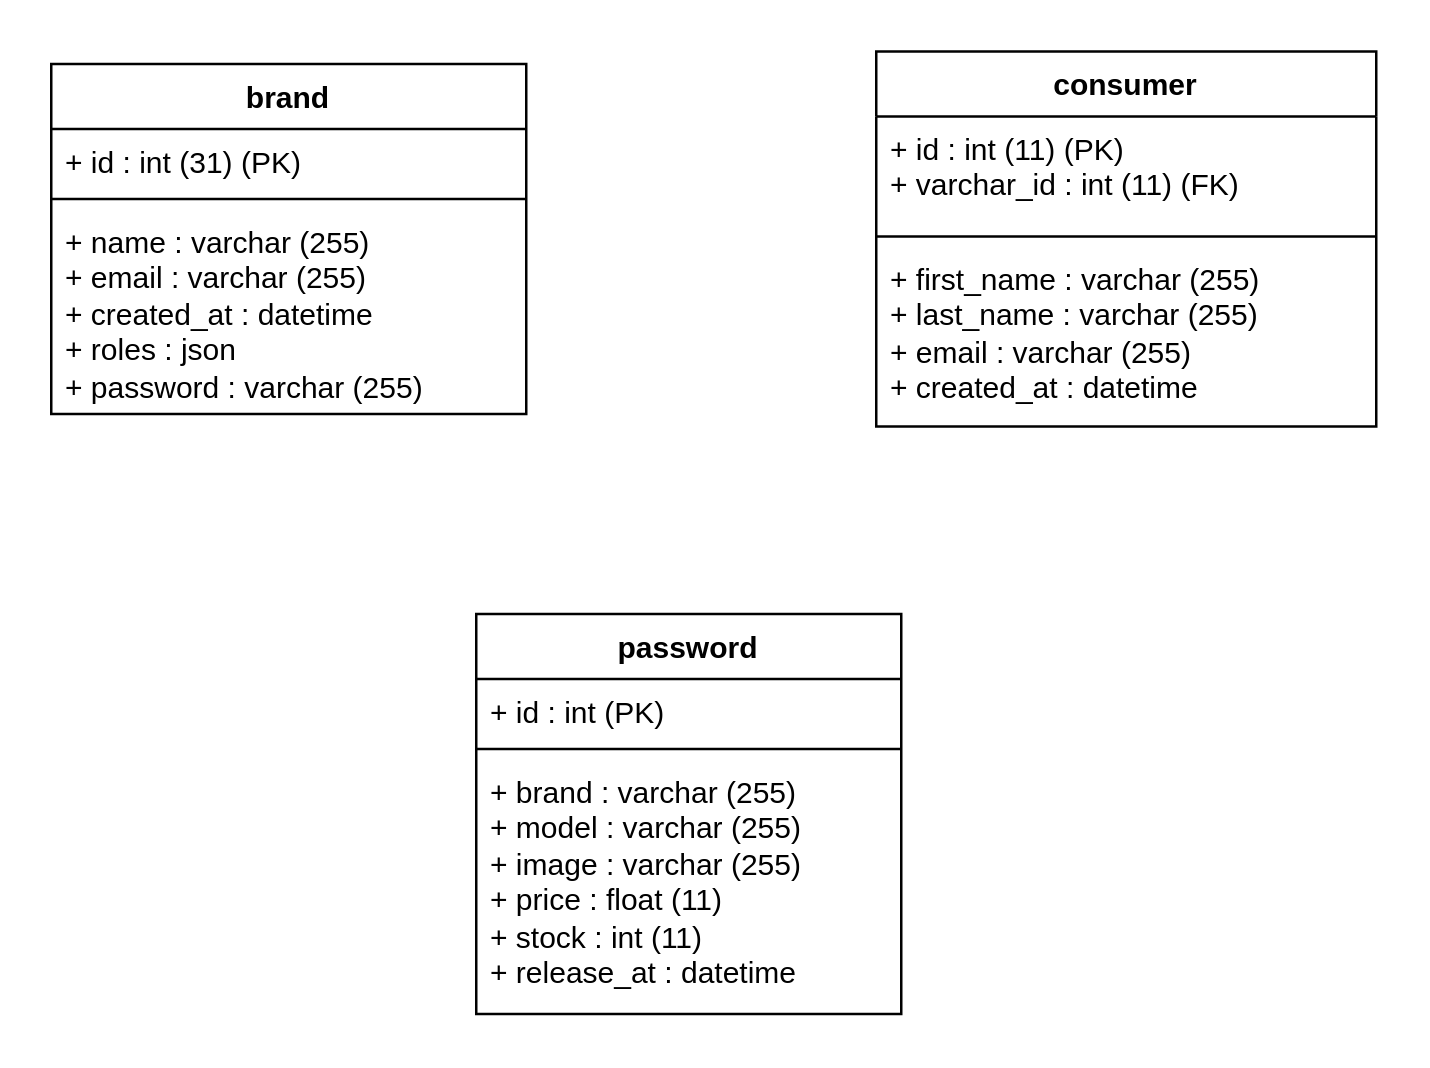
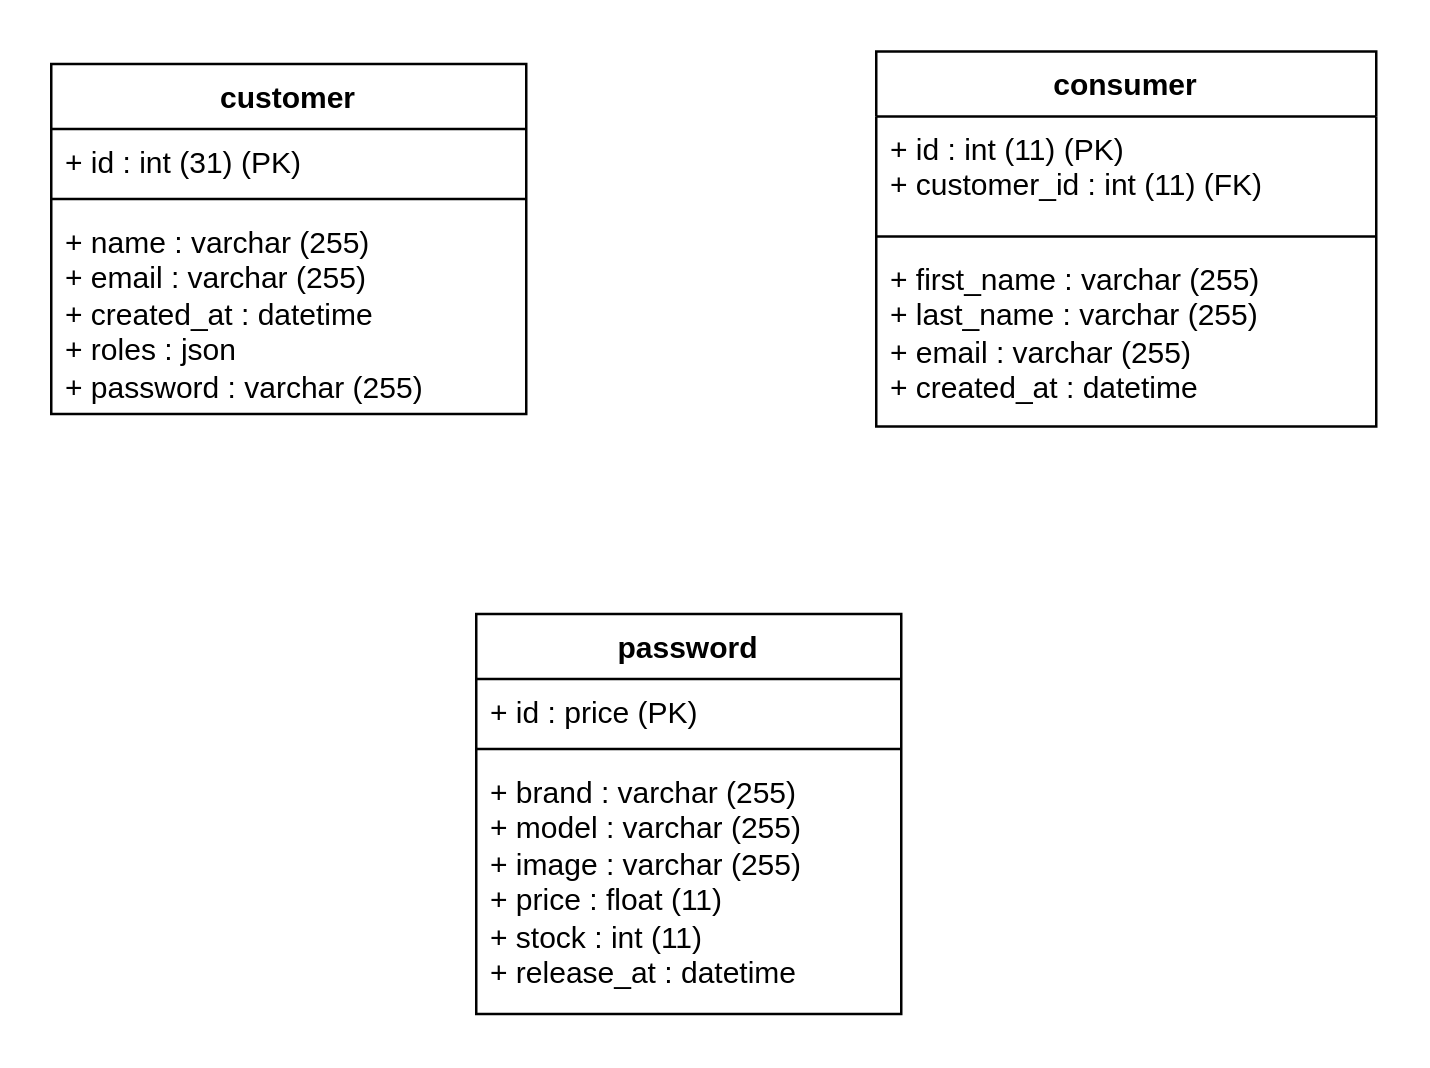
(289, 99) -> (289, 99)
(1095, 170) -> (1104, 170)
(590, 714) -> (607, 714)
